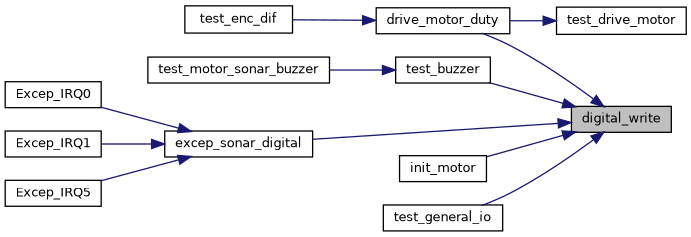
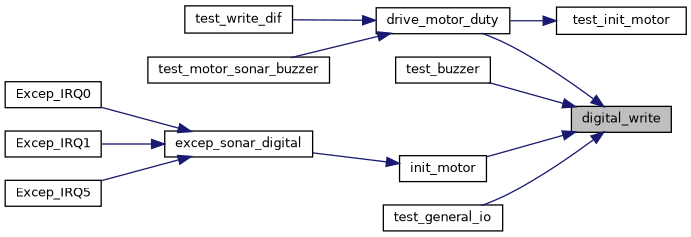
(239, 19) -> (239, 19)
(621, 21) -> (621, 21)
(356, 70) -> (334, 47)
(435, 131) -> (350, 157)
